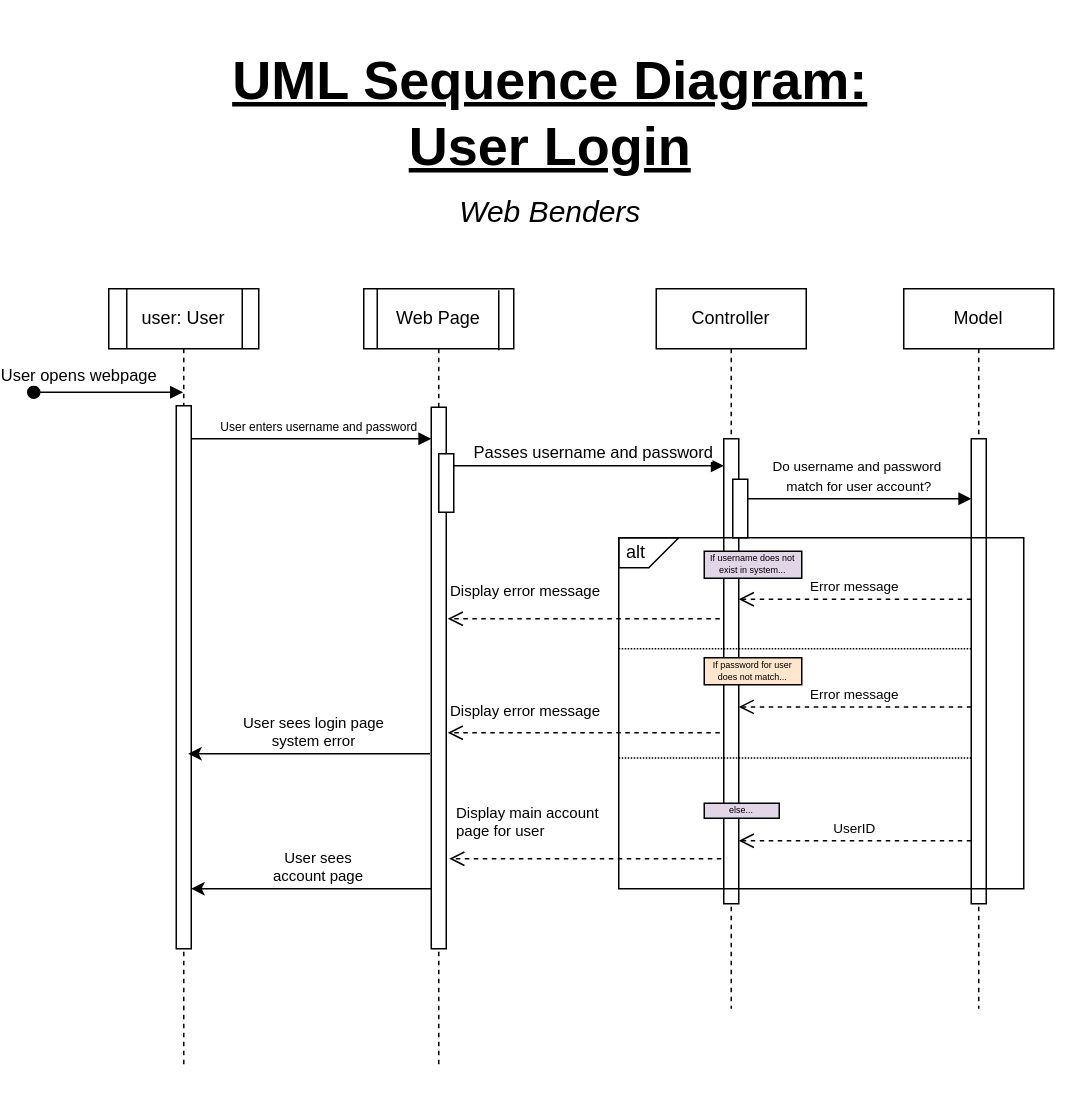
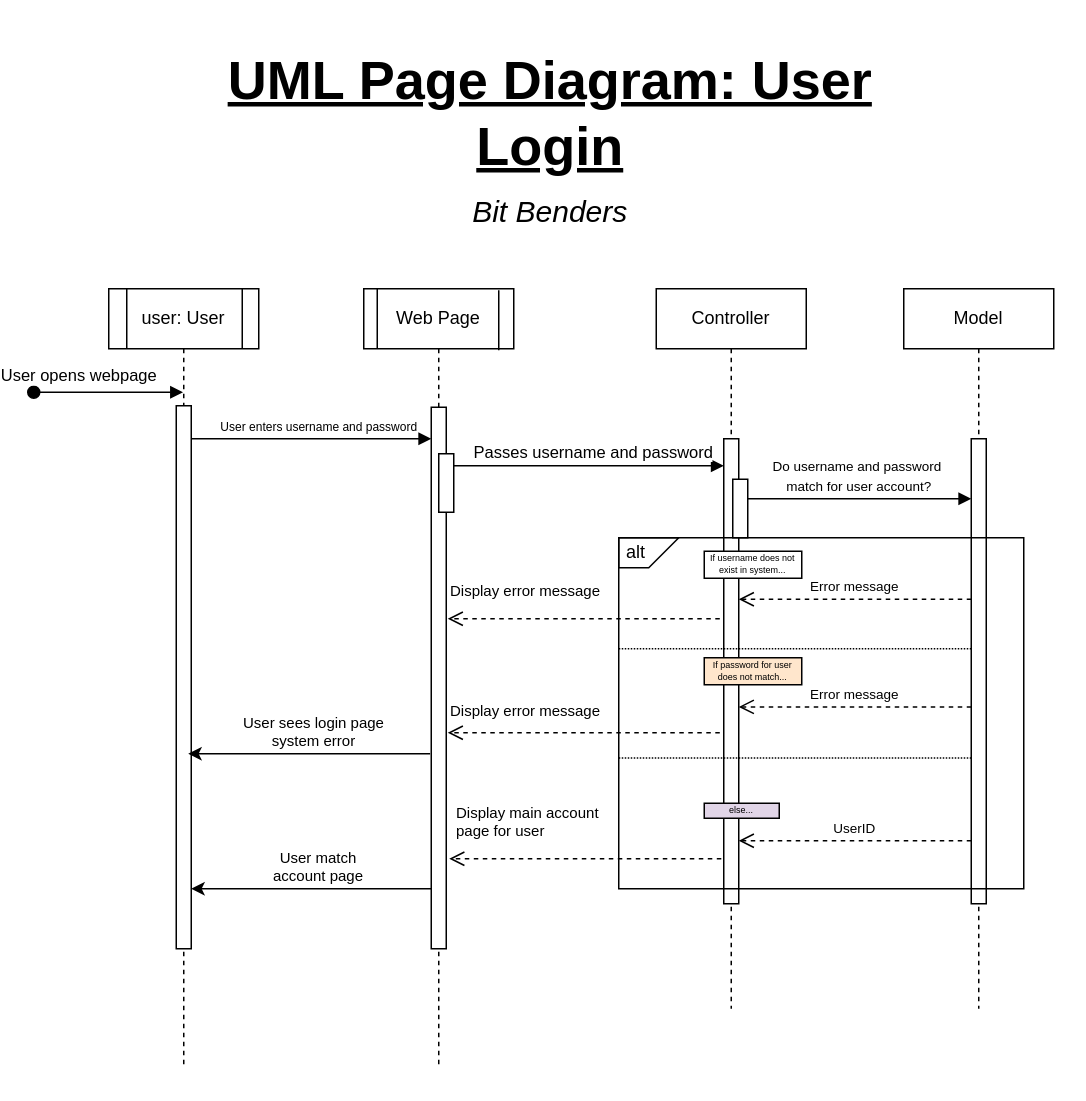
(551, 113) -> (551, 113)
(551, 211) -> (551, 211)
(753, 565) -> (753, 565)
(319, 866) -> (319, 866)
